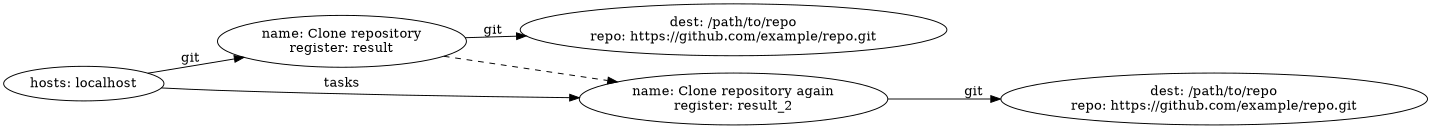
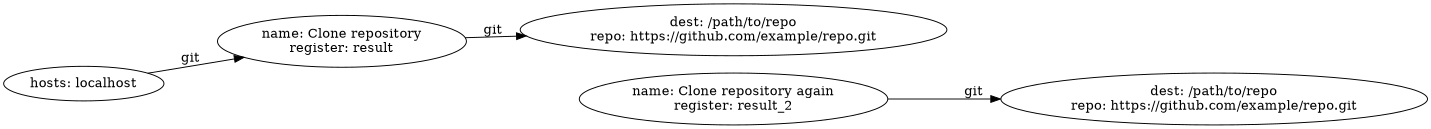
(526, 68) -> none
(365, 94) -> none
